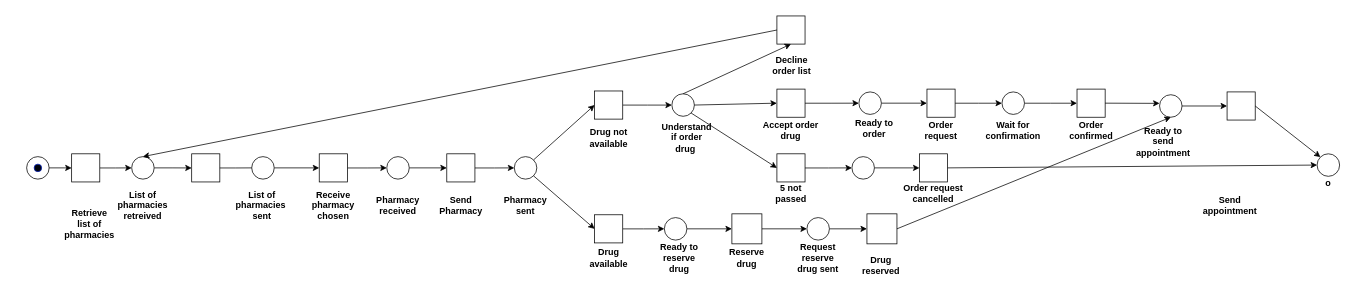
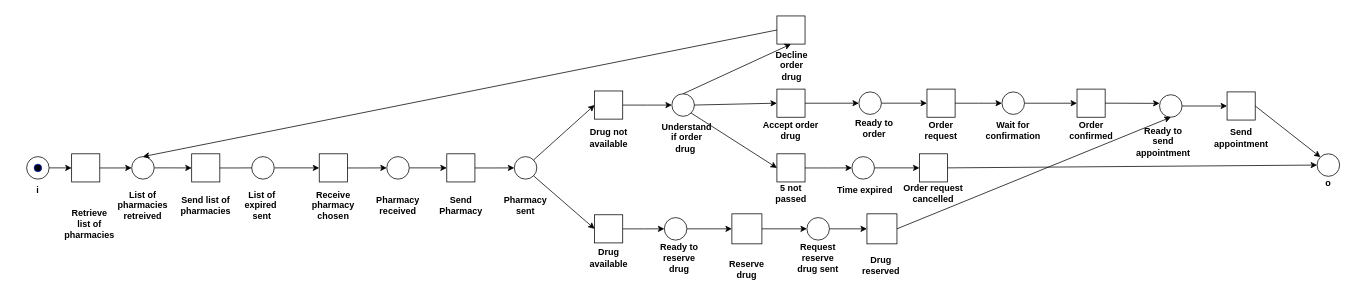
(792, 66) -> (792, 66)
none -> (38, 190)
none -> (865, 190)
none -> (206, 205)
(262, 205) -> (262, 205)
(1229, 205) -> (1241, 138)
(747, 258) -> (747, 269)
